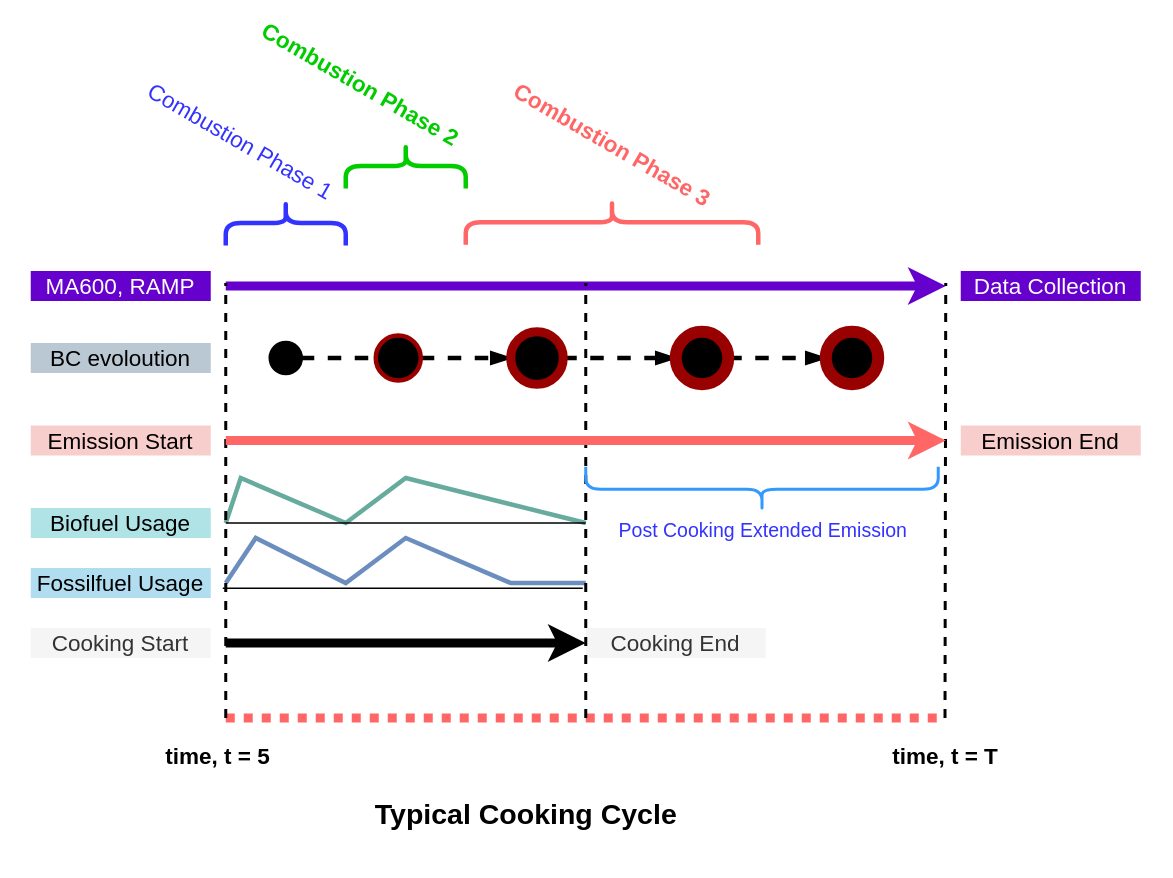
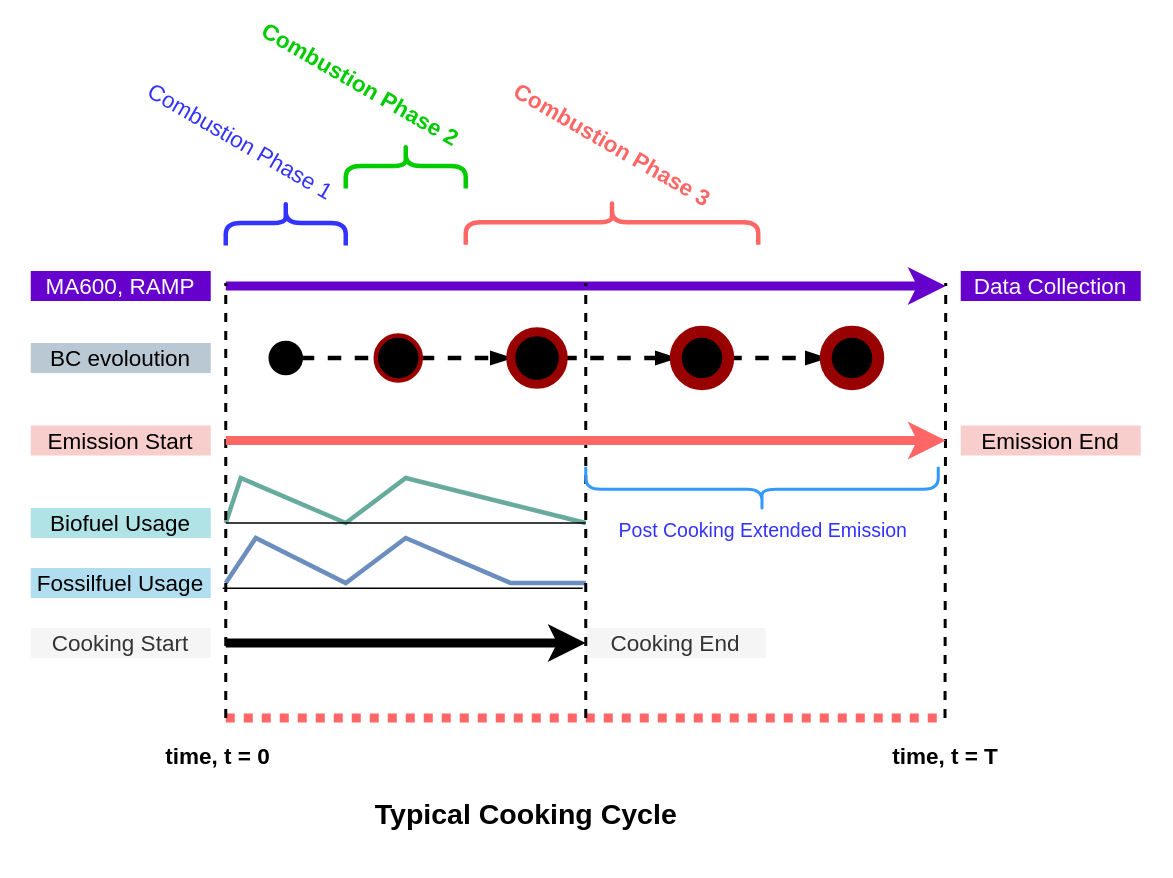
(218, 755) -> (218, 755)
